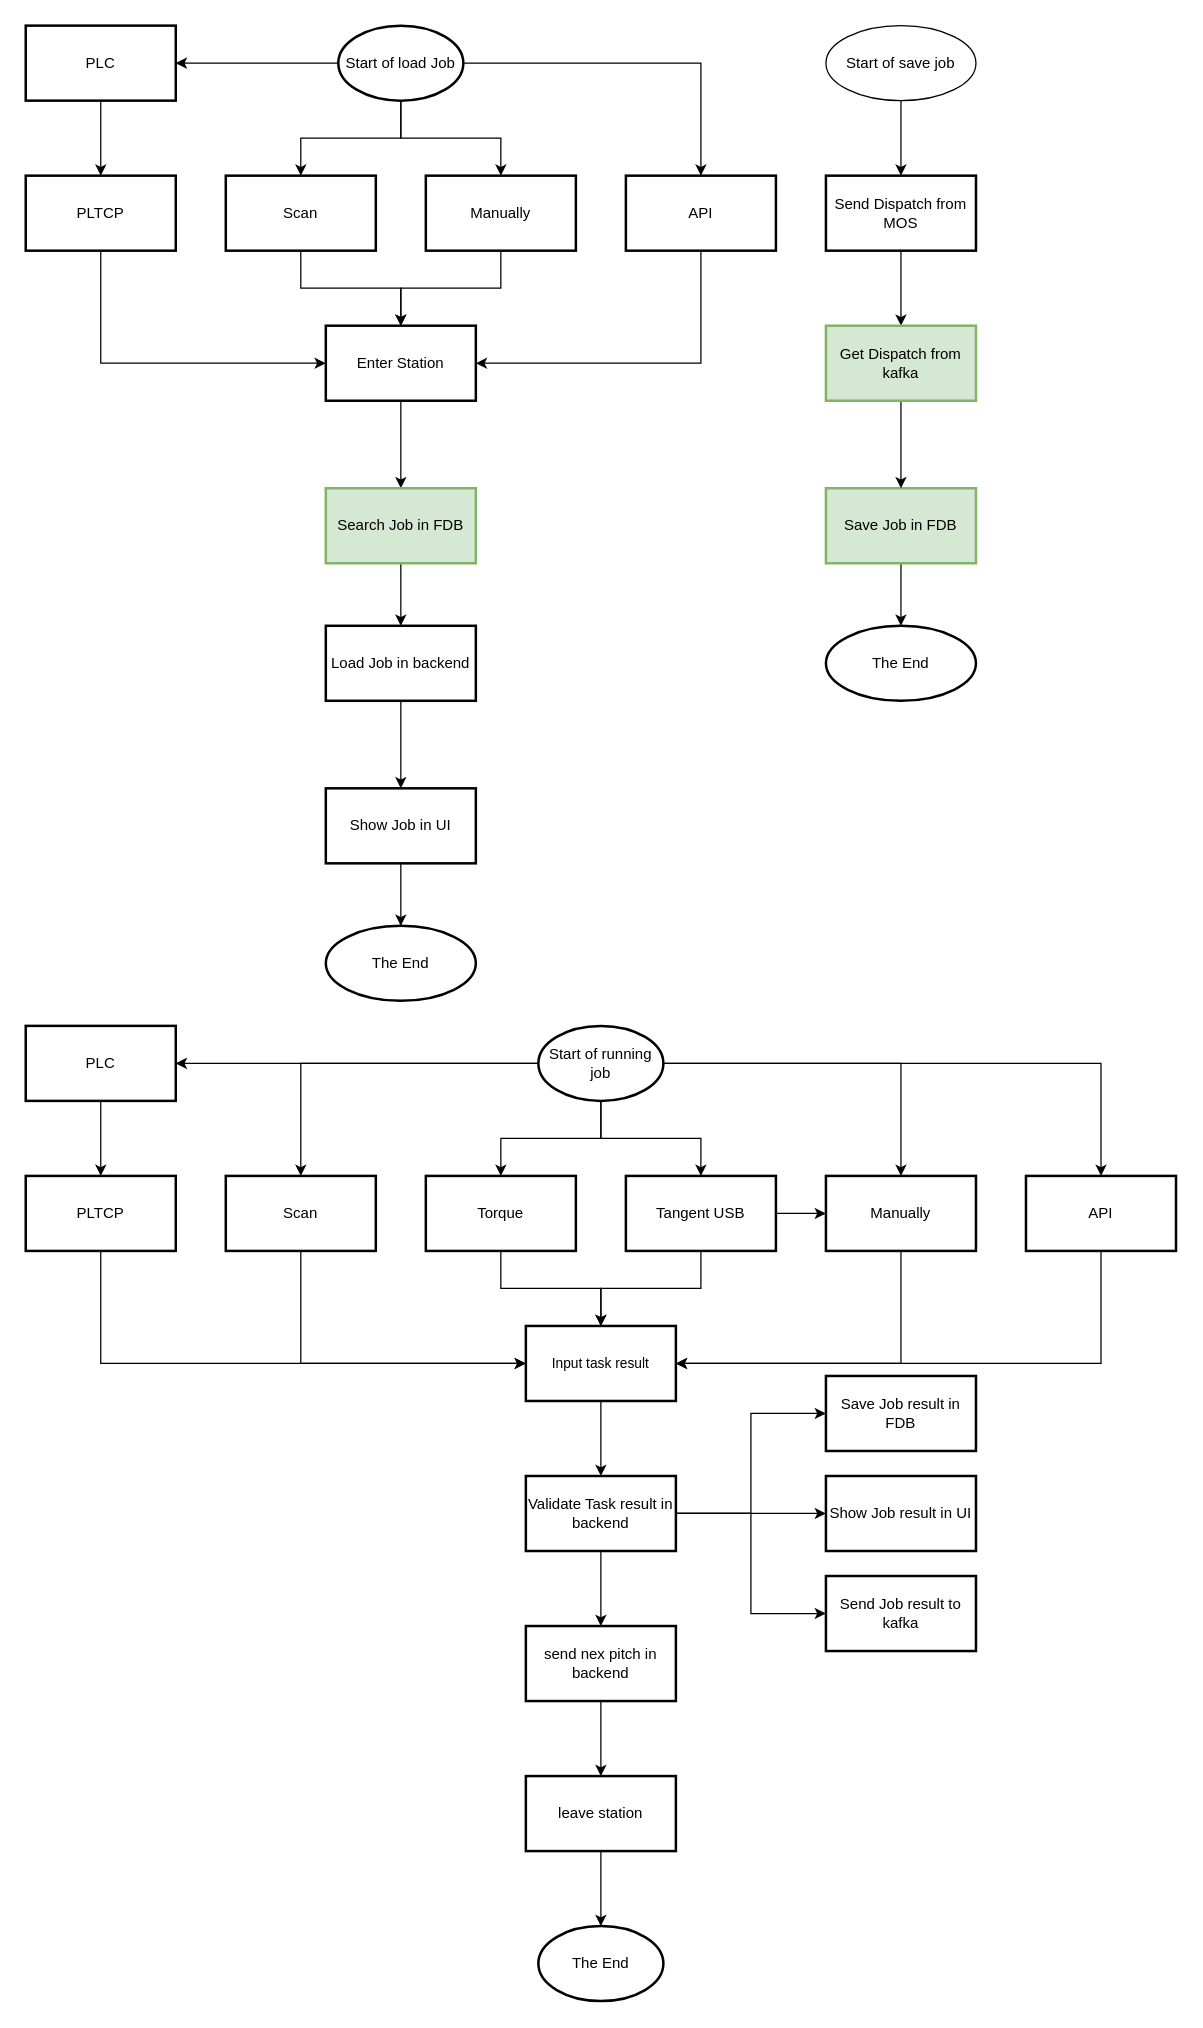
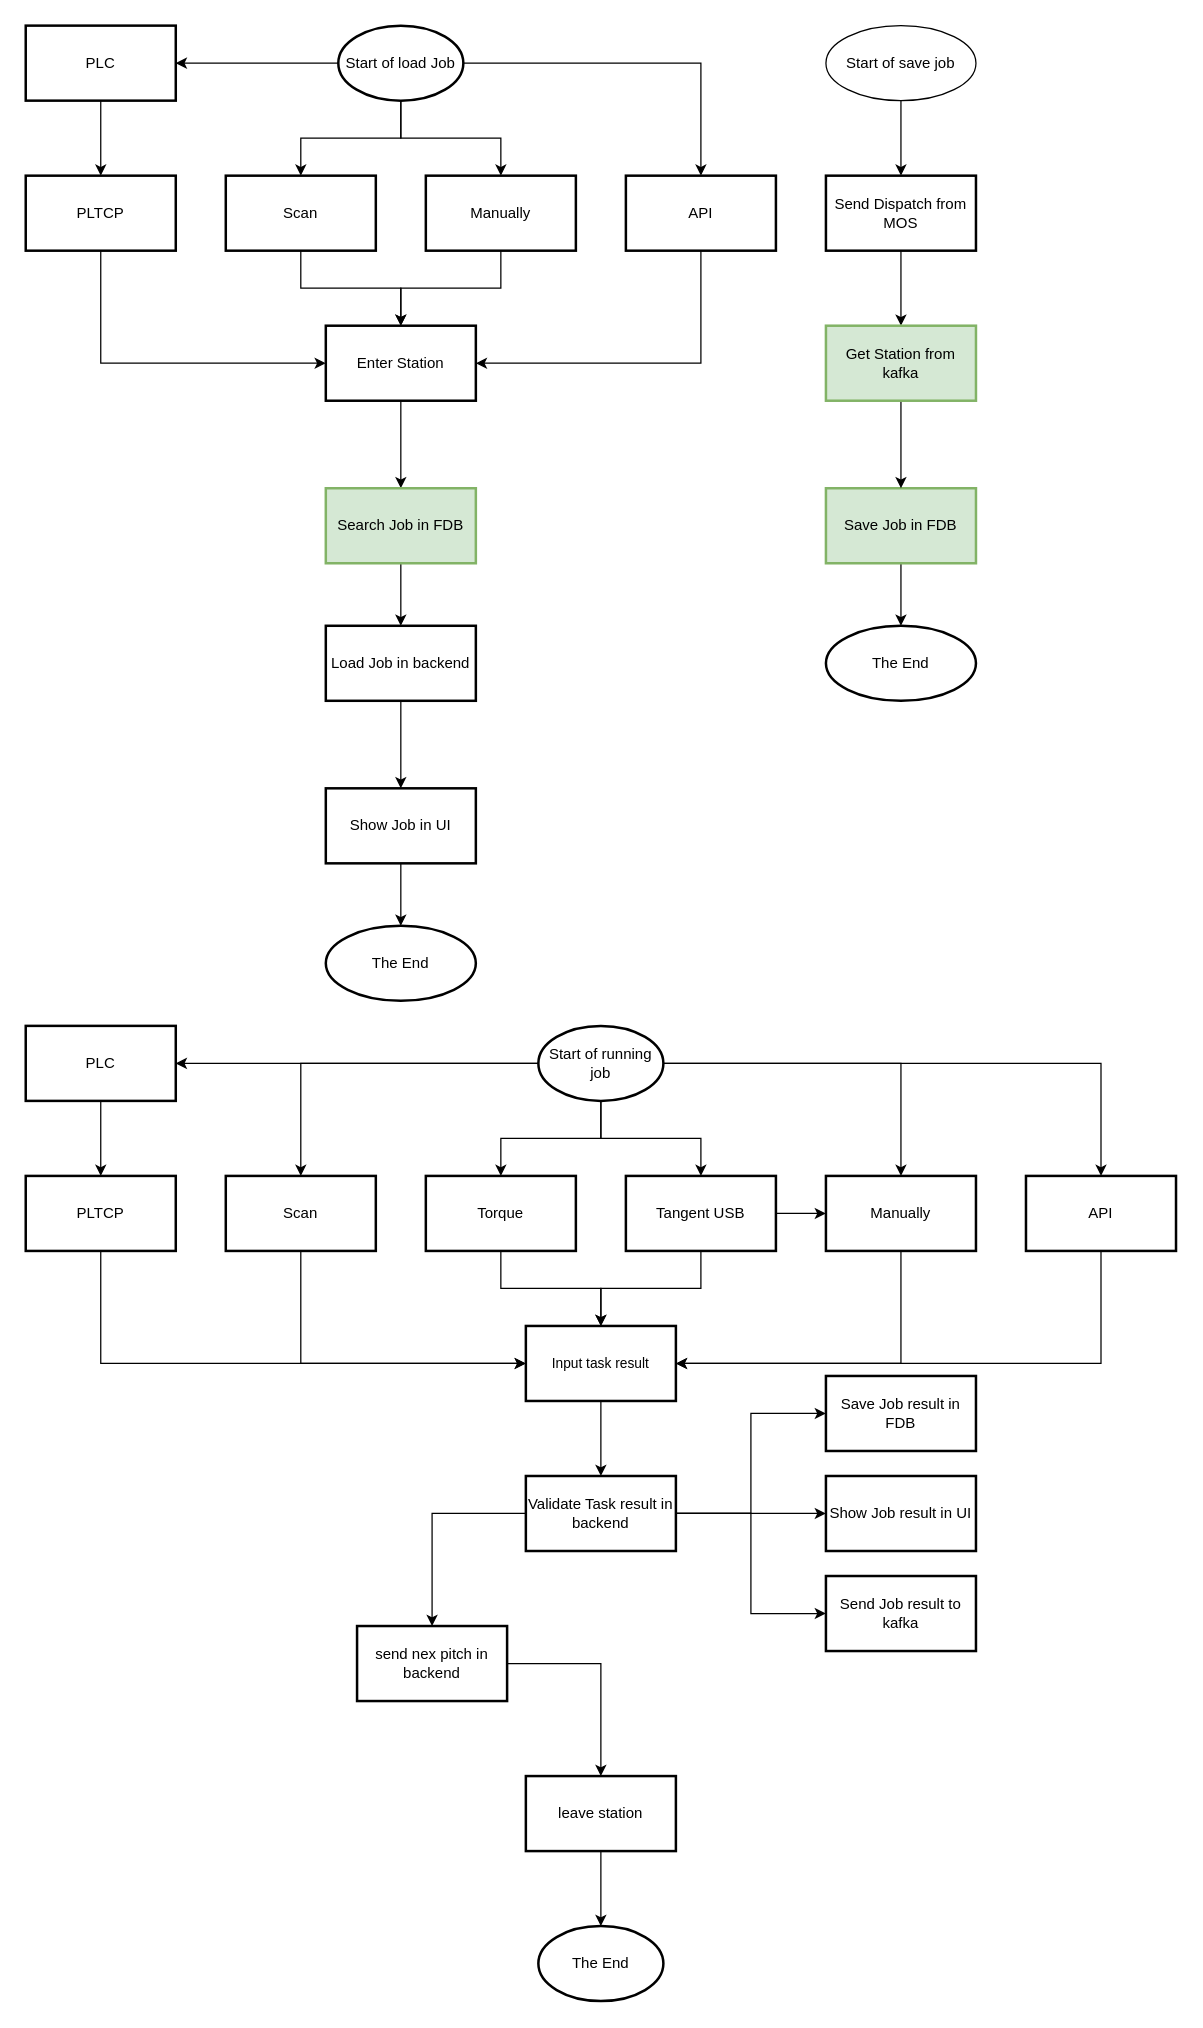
(901, 363) -> (901, 363)
(601, 1663) -> (432, 1663)
